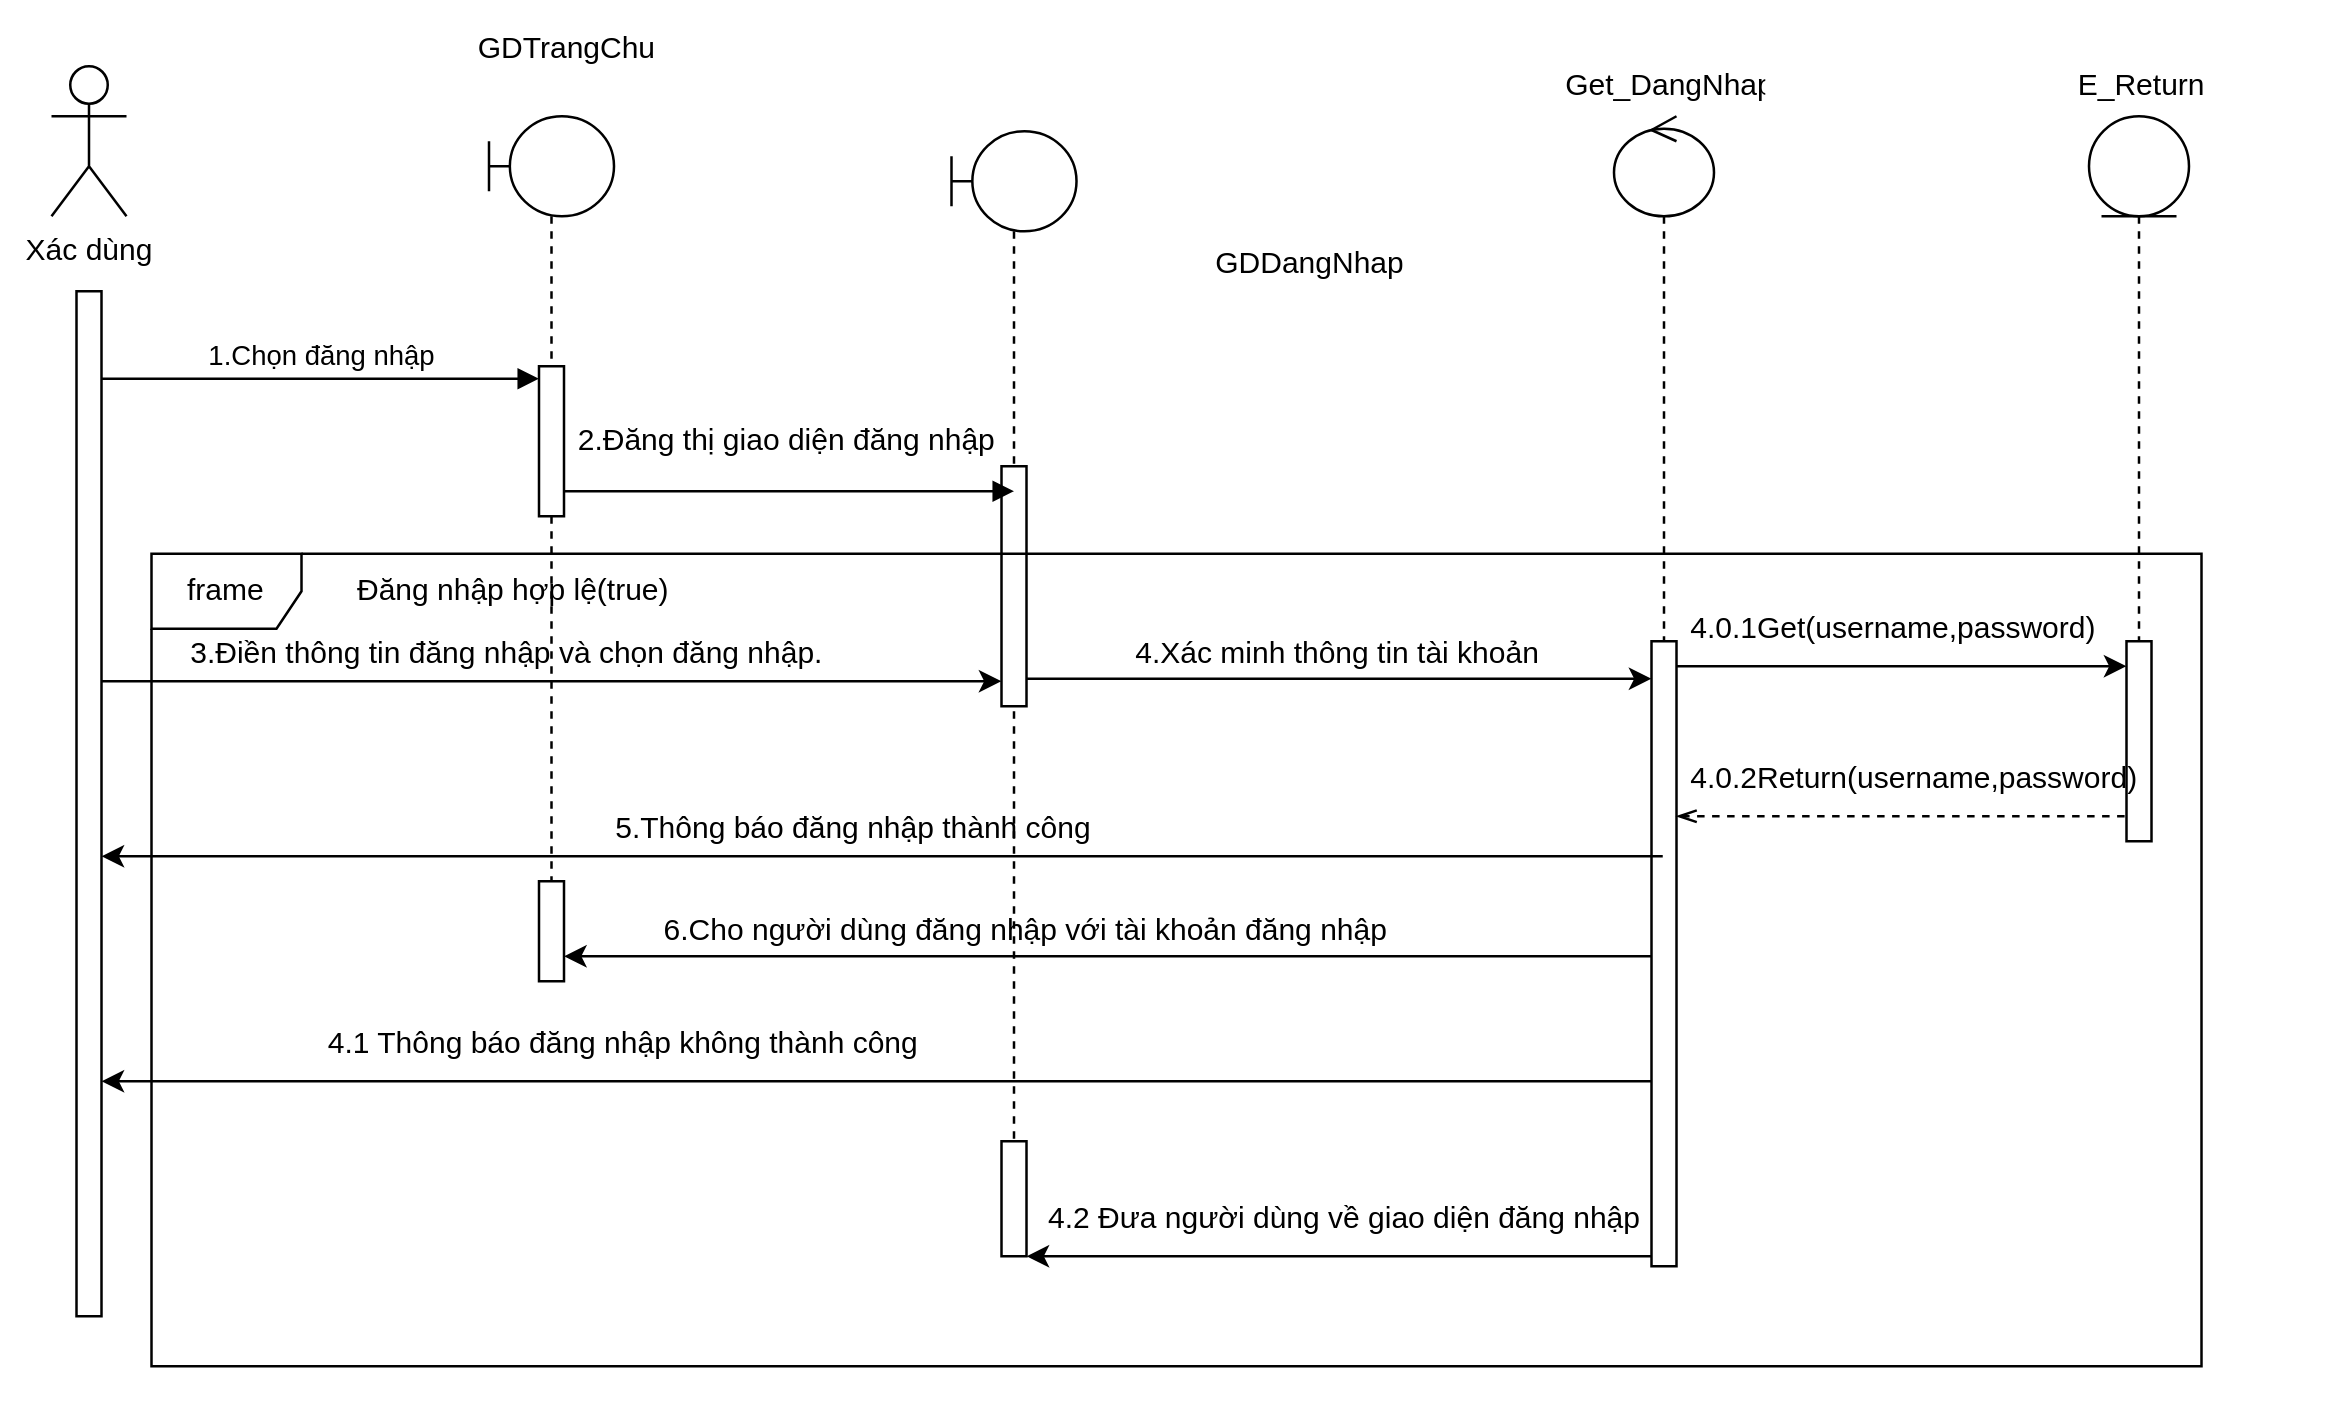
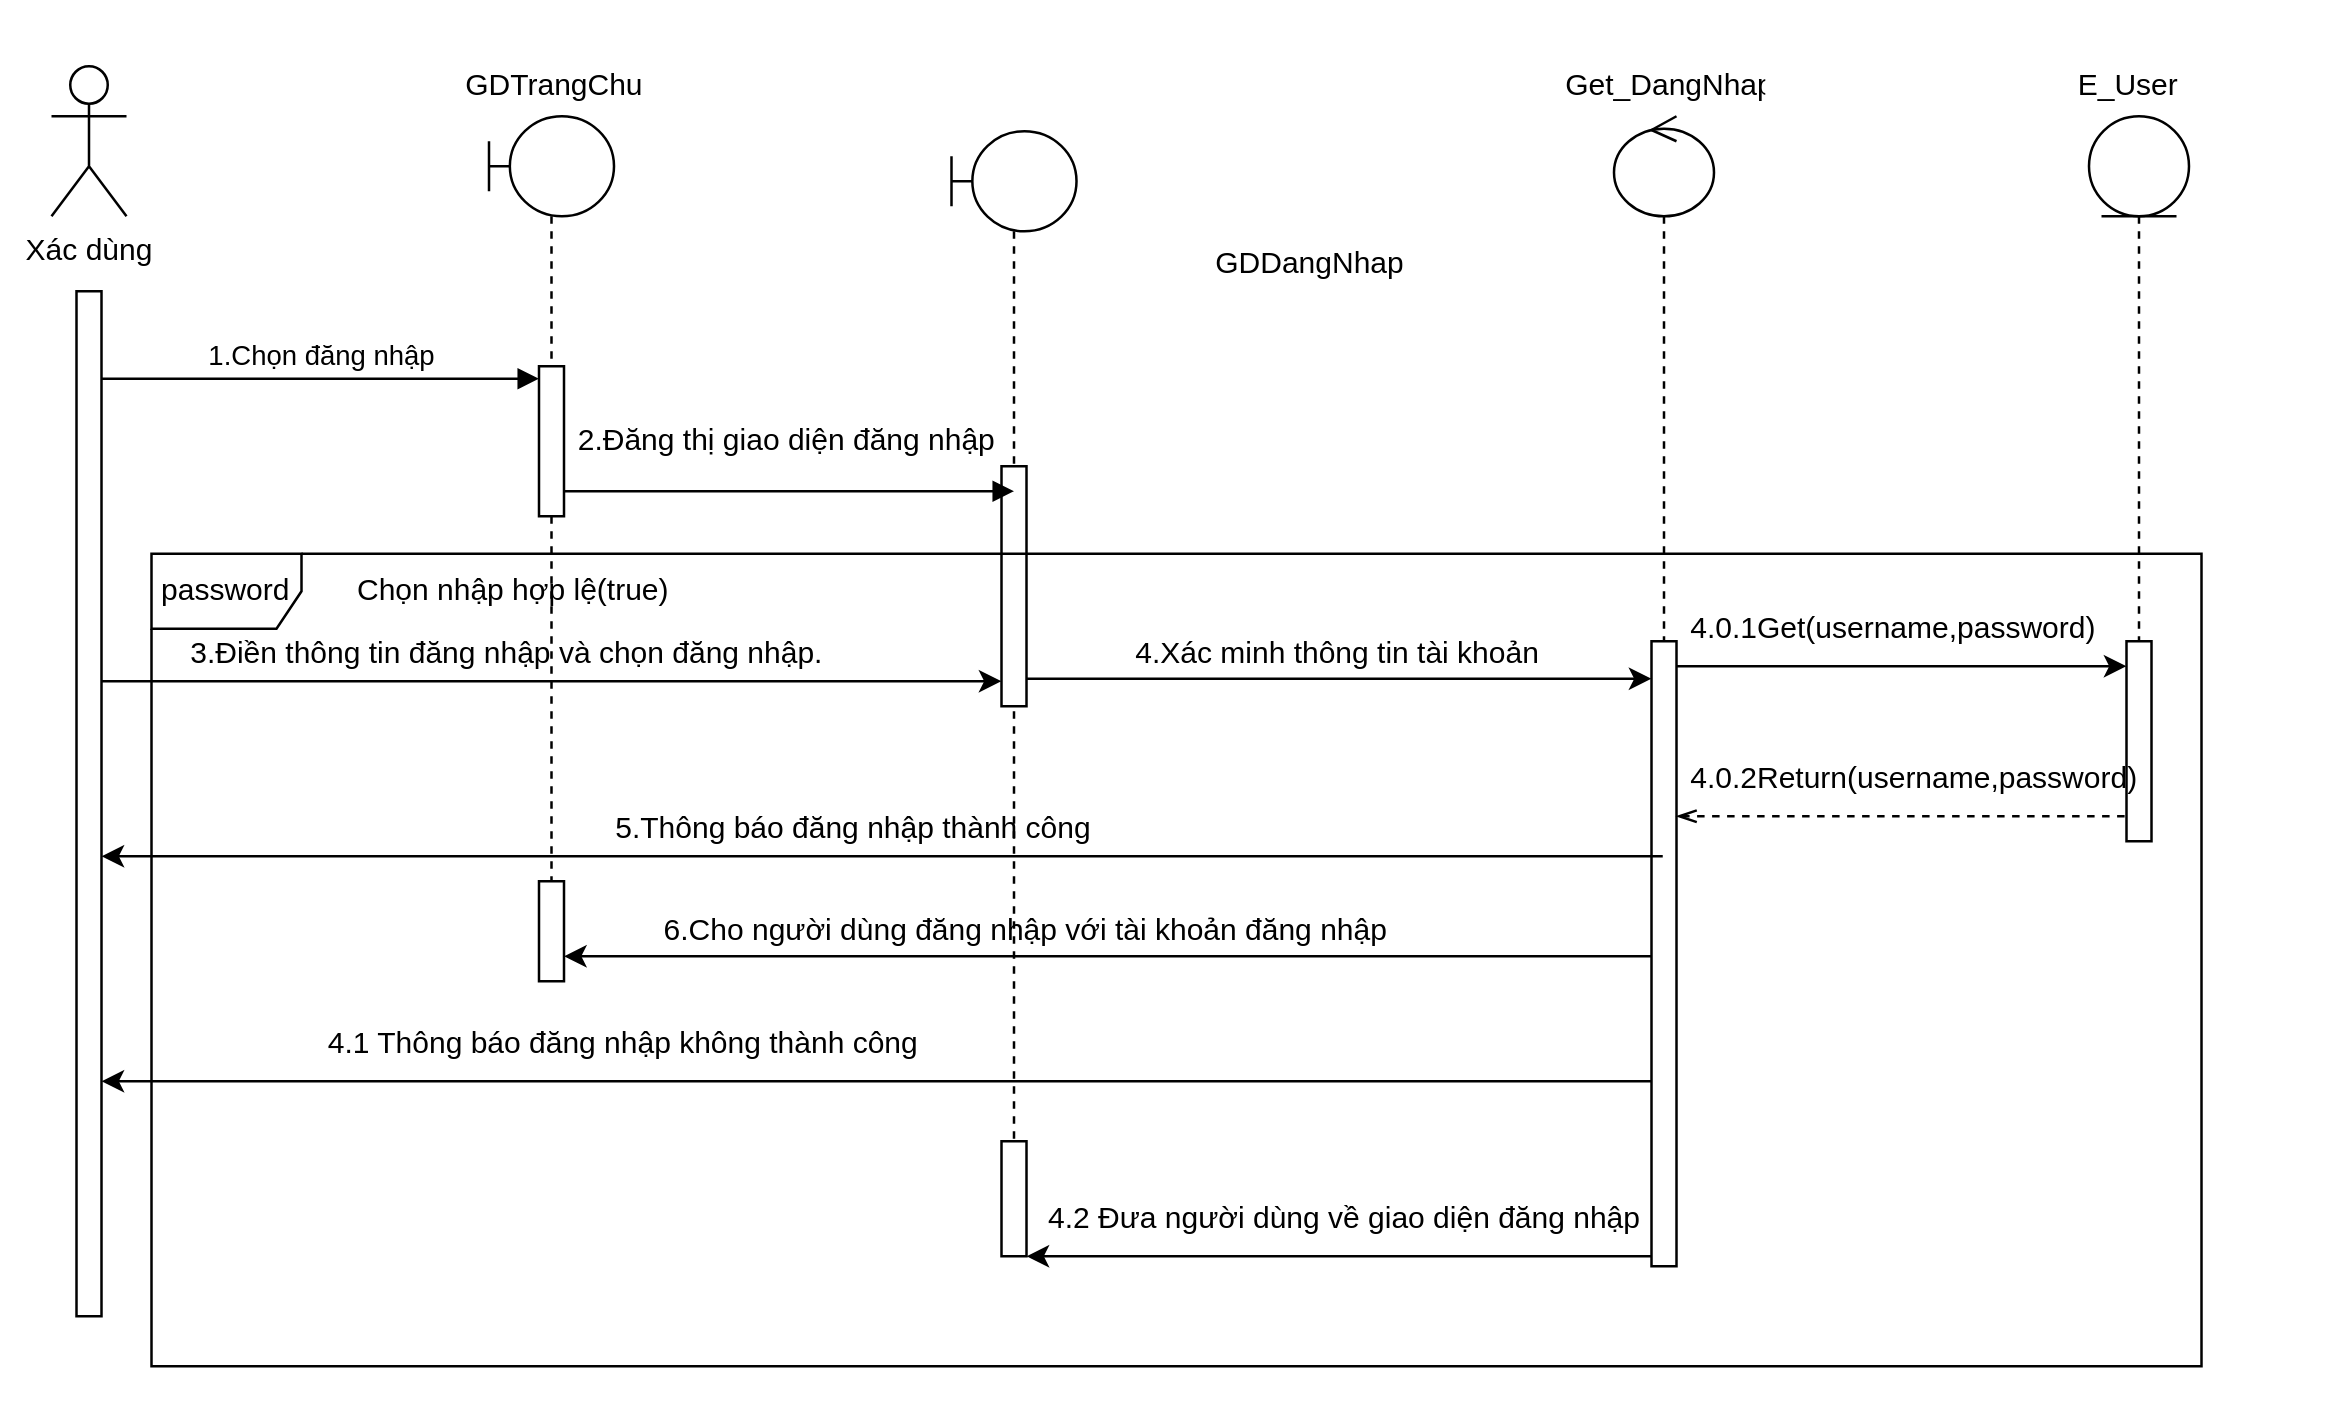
(589, 46) -> (576, 84)
(2146, 87) -> (2129, 87)
(226, 591) -> (226, 591)
(514, 591) -> (514, 591)
